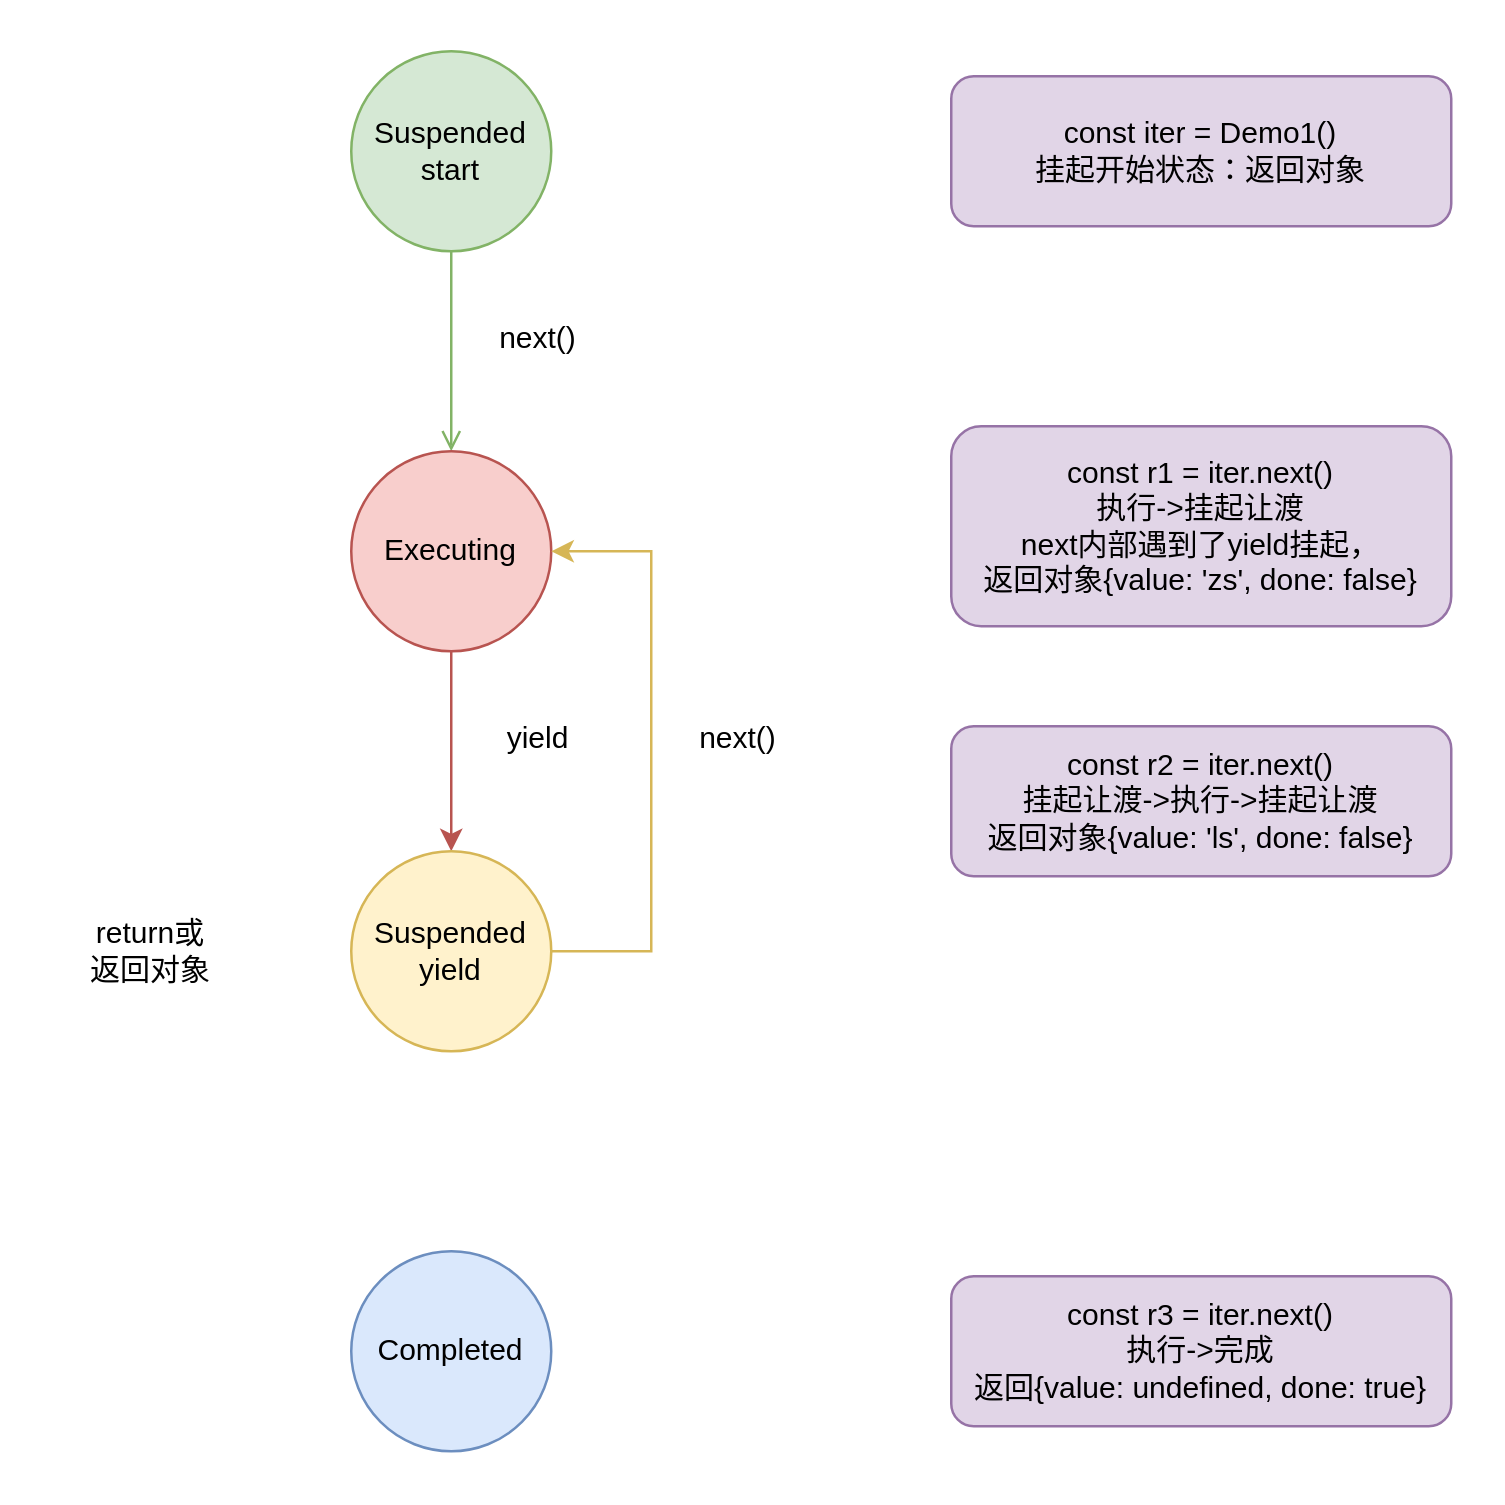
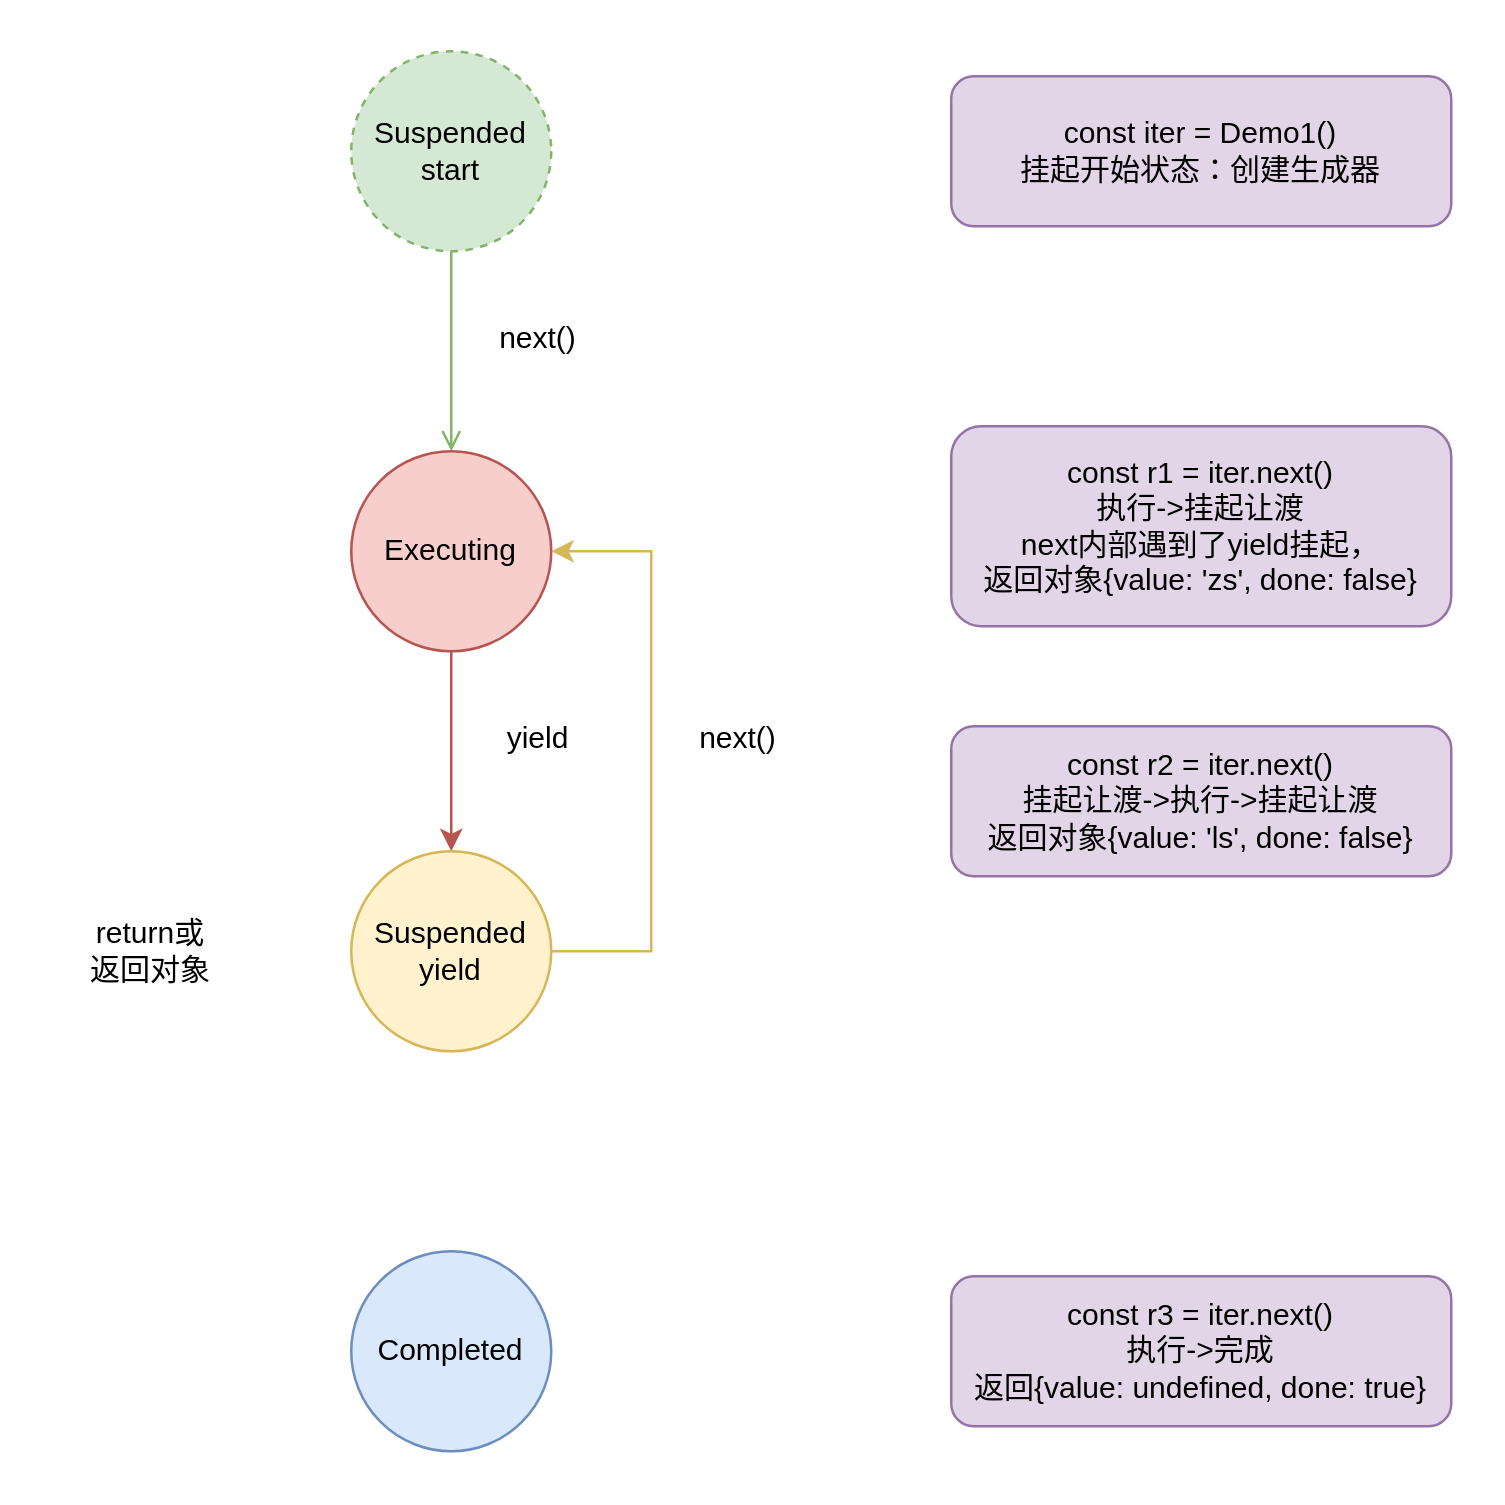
(451, 151) -> (451, 151)
(1201, 151) -> (1201, 151)
